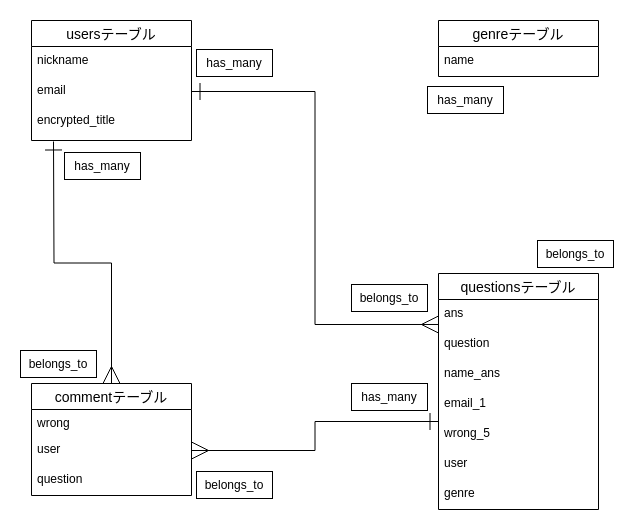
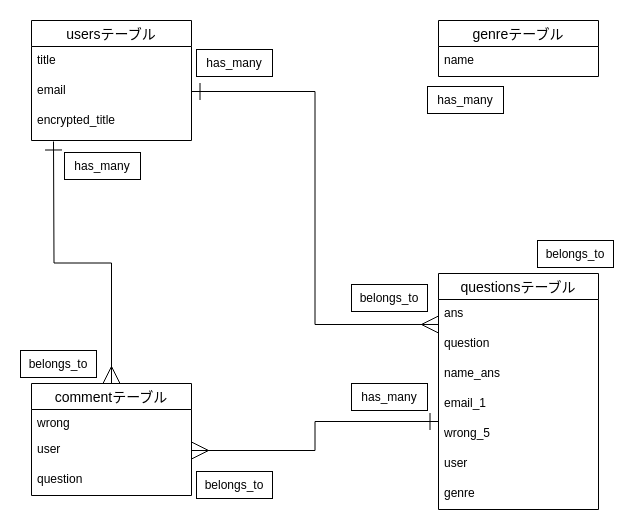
(62, 60) -> (51, 60)
